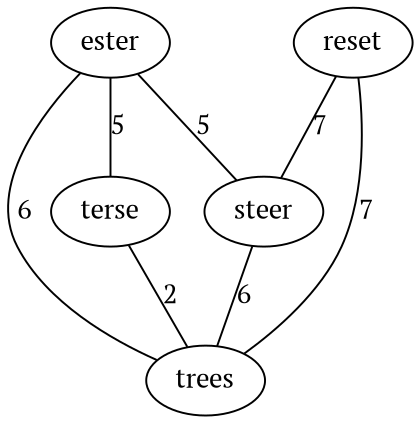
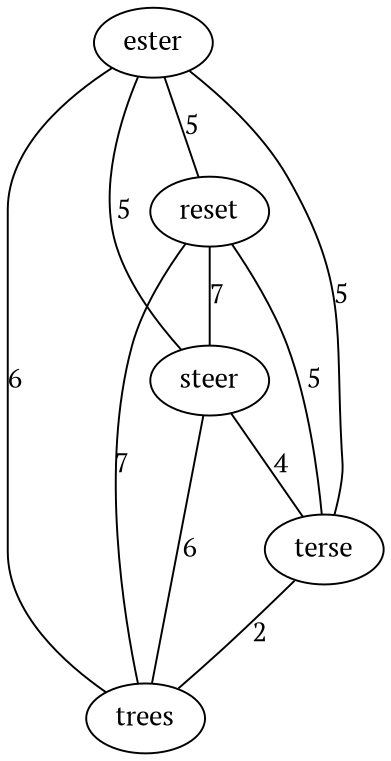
none -> (182, 127)
none -> (296, 373)
none -> (267, 465)
